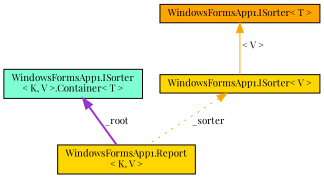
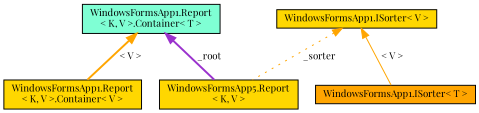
(240, 54) -> (379, 61)
(73, 84) -> (151, 19)
none -> (73, 95)
(127, 159) -> (229, 95)
